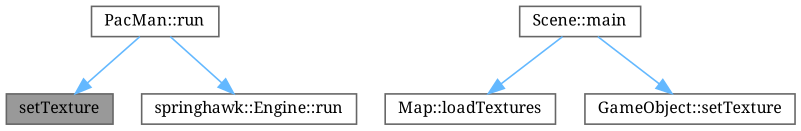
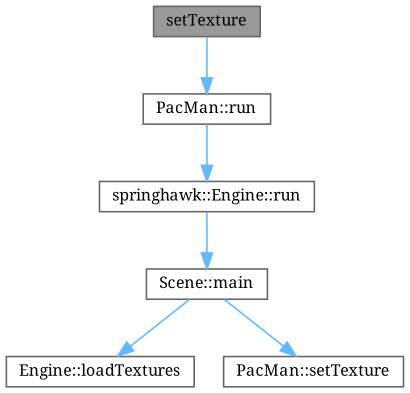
(114, 60) -> (207, 57)
(470, 109) -> (100, 372)
(690, 109) -> (314, 372)
none -> (207, 232)
